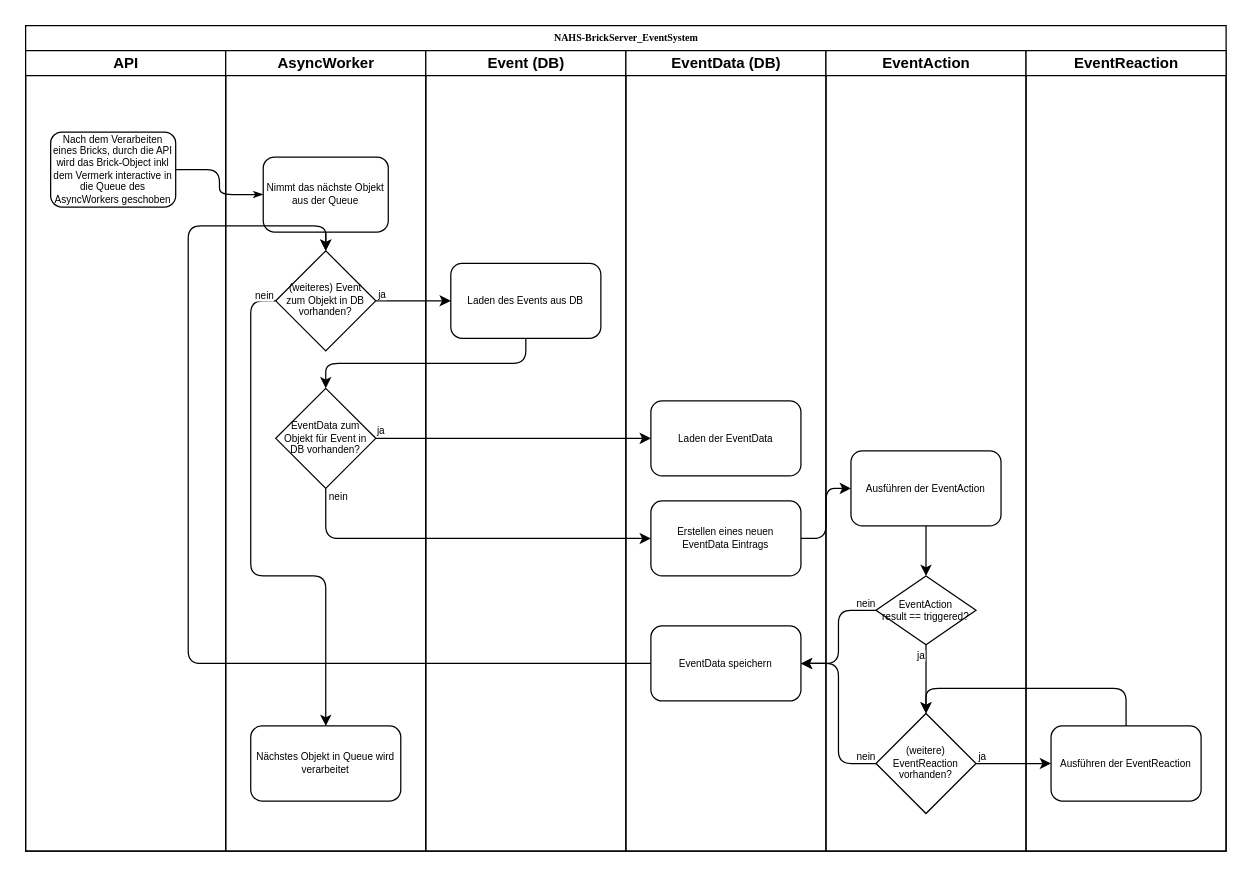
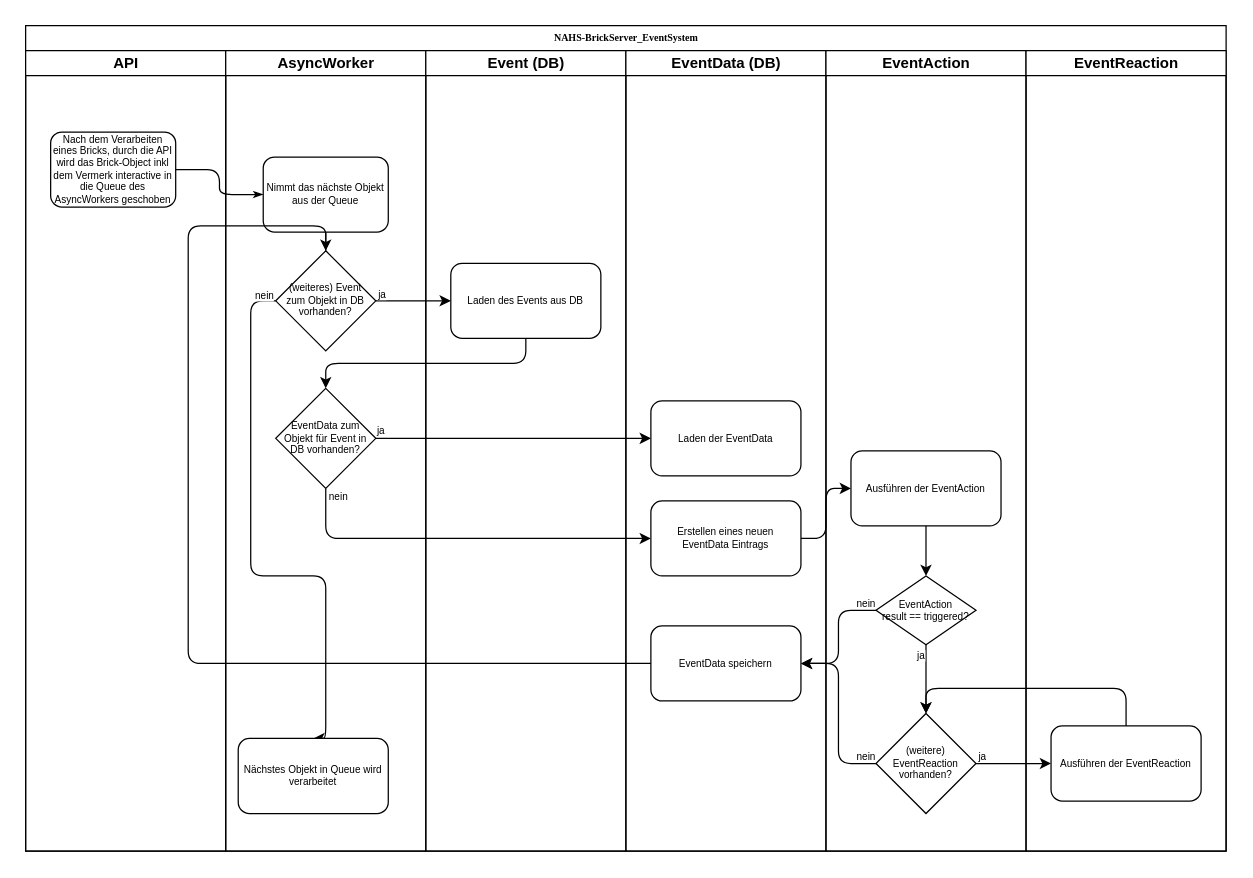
(326, 243) -> (326, 246)
(326, 763) -> (313, 776)
